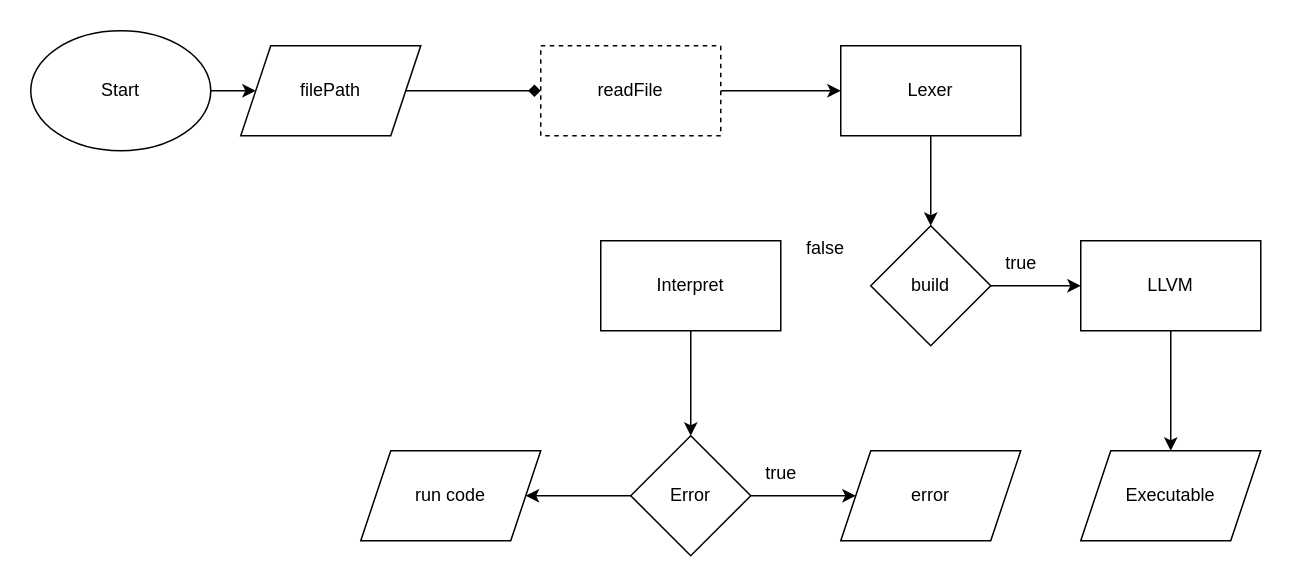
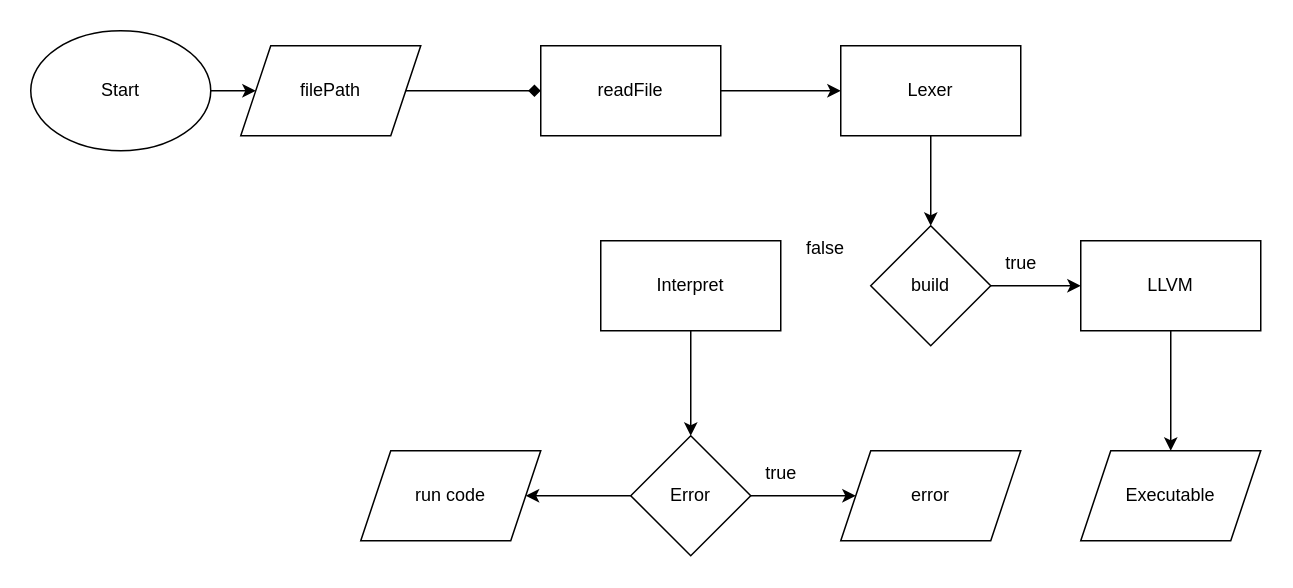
(631, 91) -> (631, 91)
